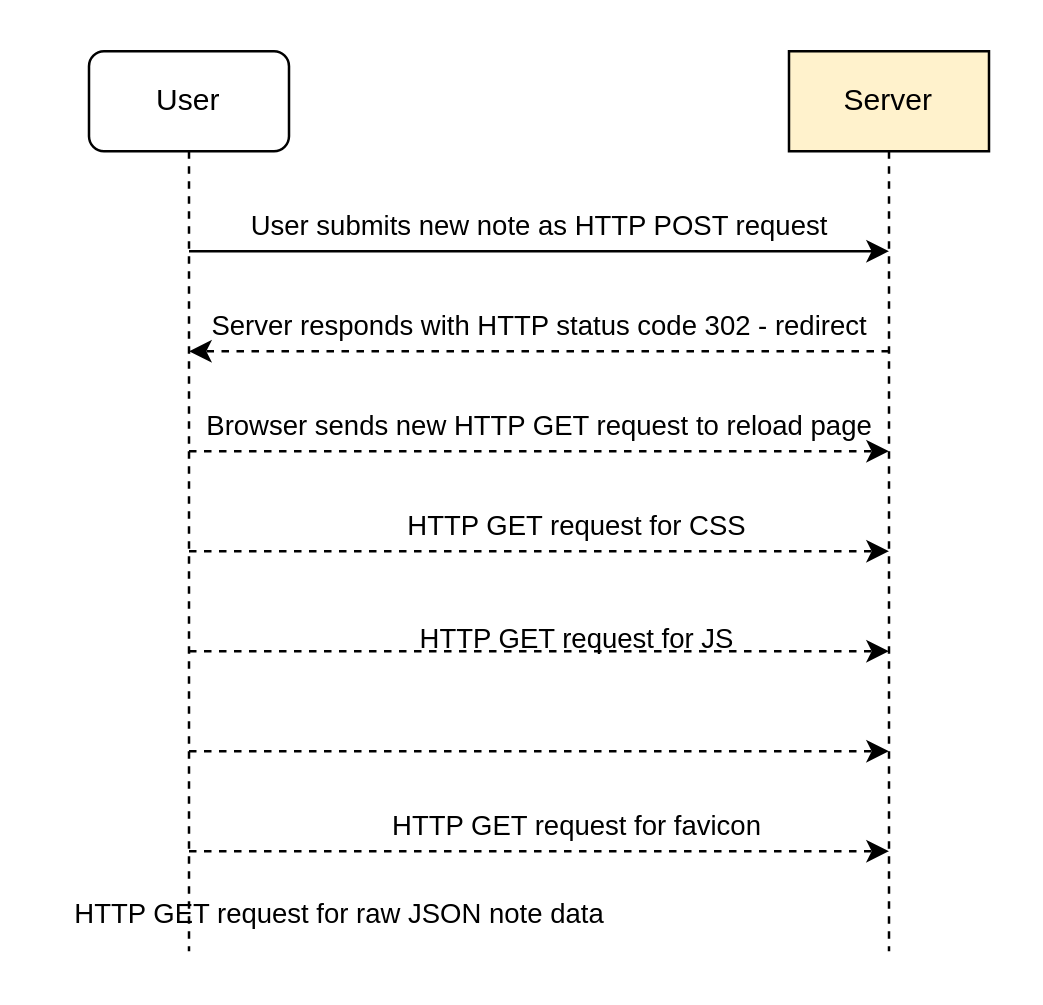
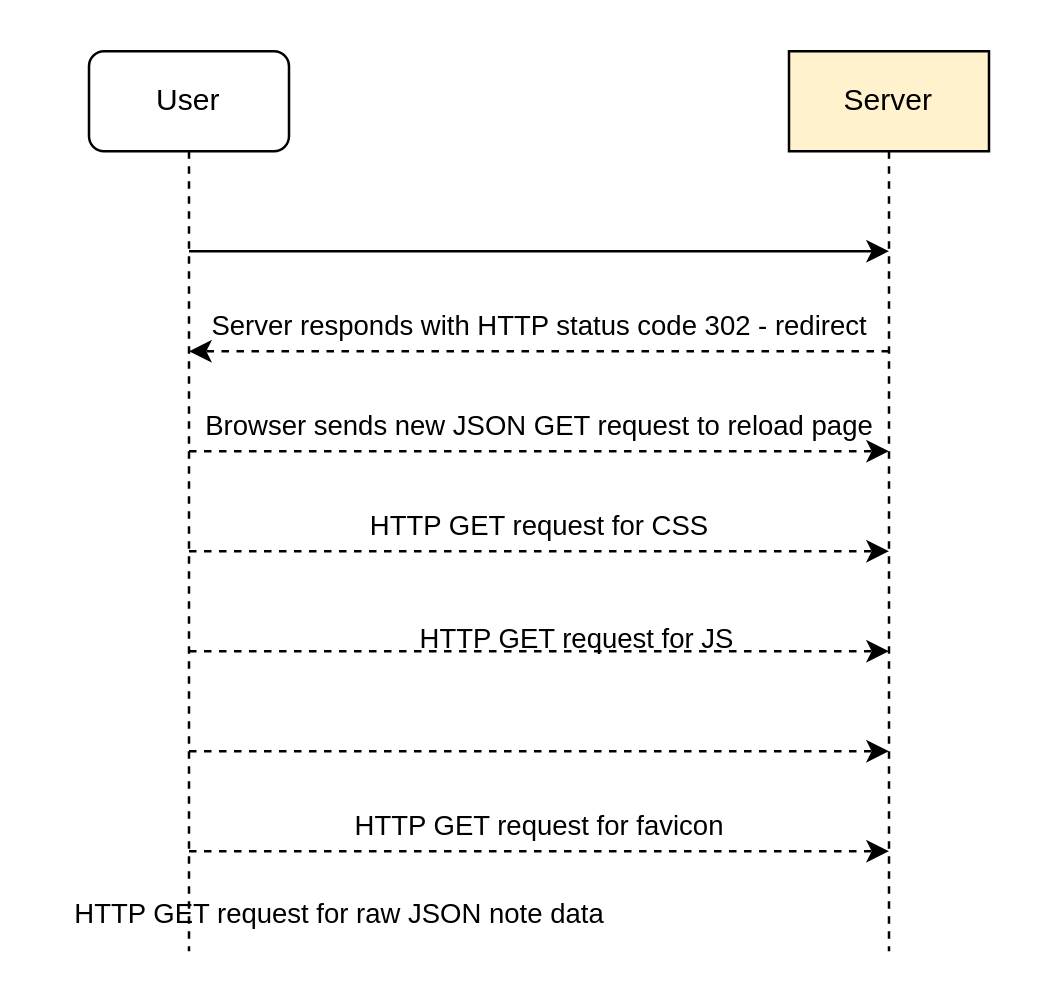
(539, 226) -> none
(540, 426) -> (540, 426)
(576, 526) -> (539, 526)
(576, 826) -> (539, 826)
